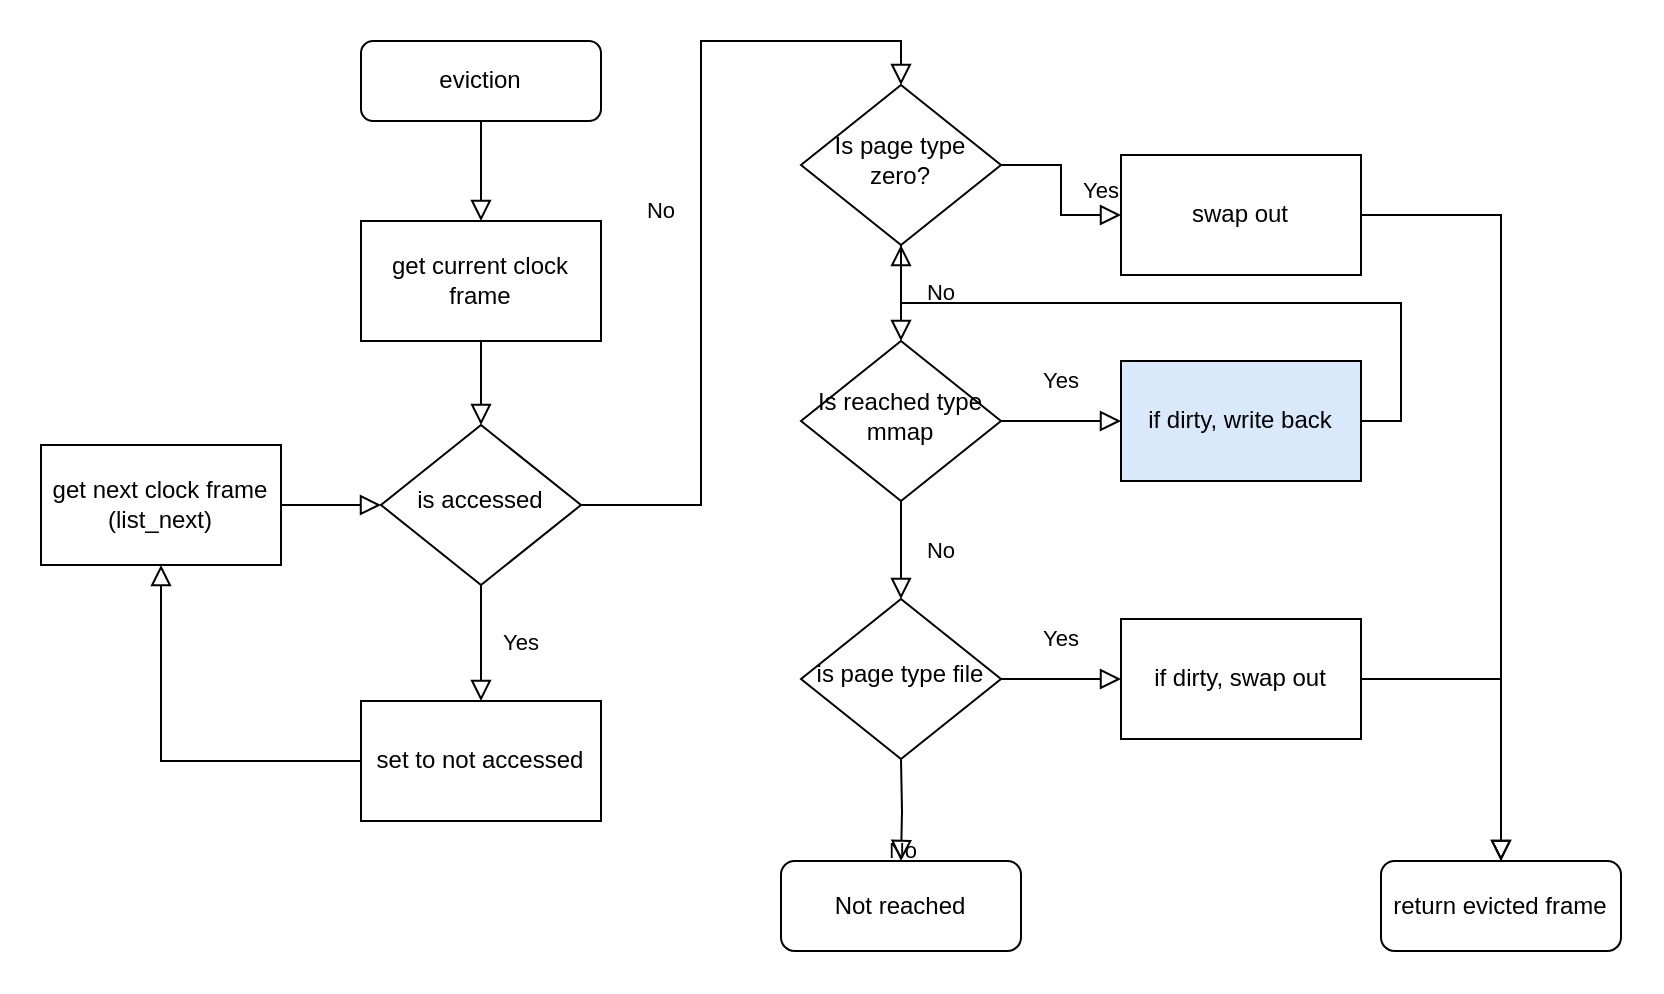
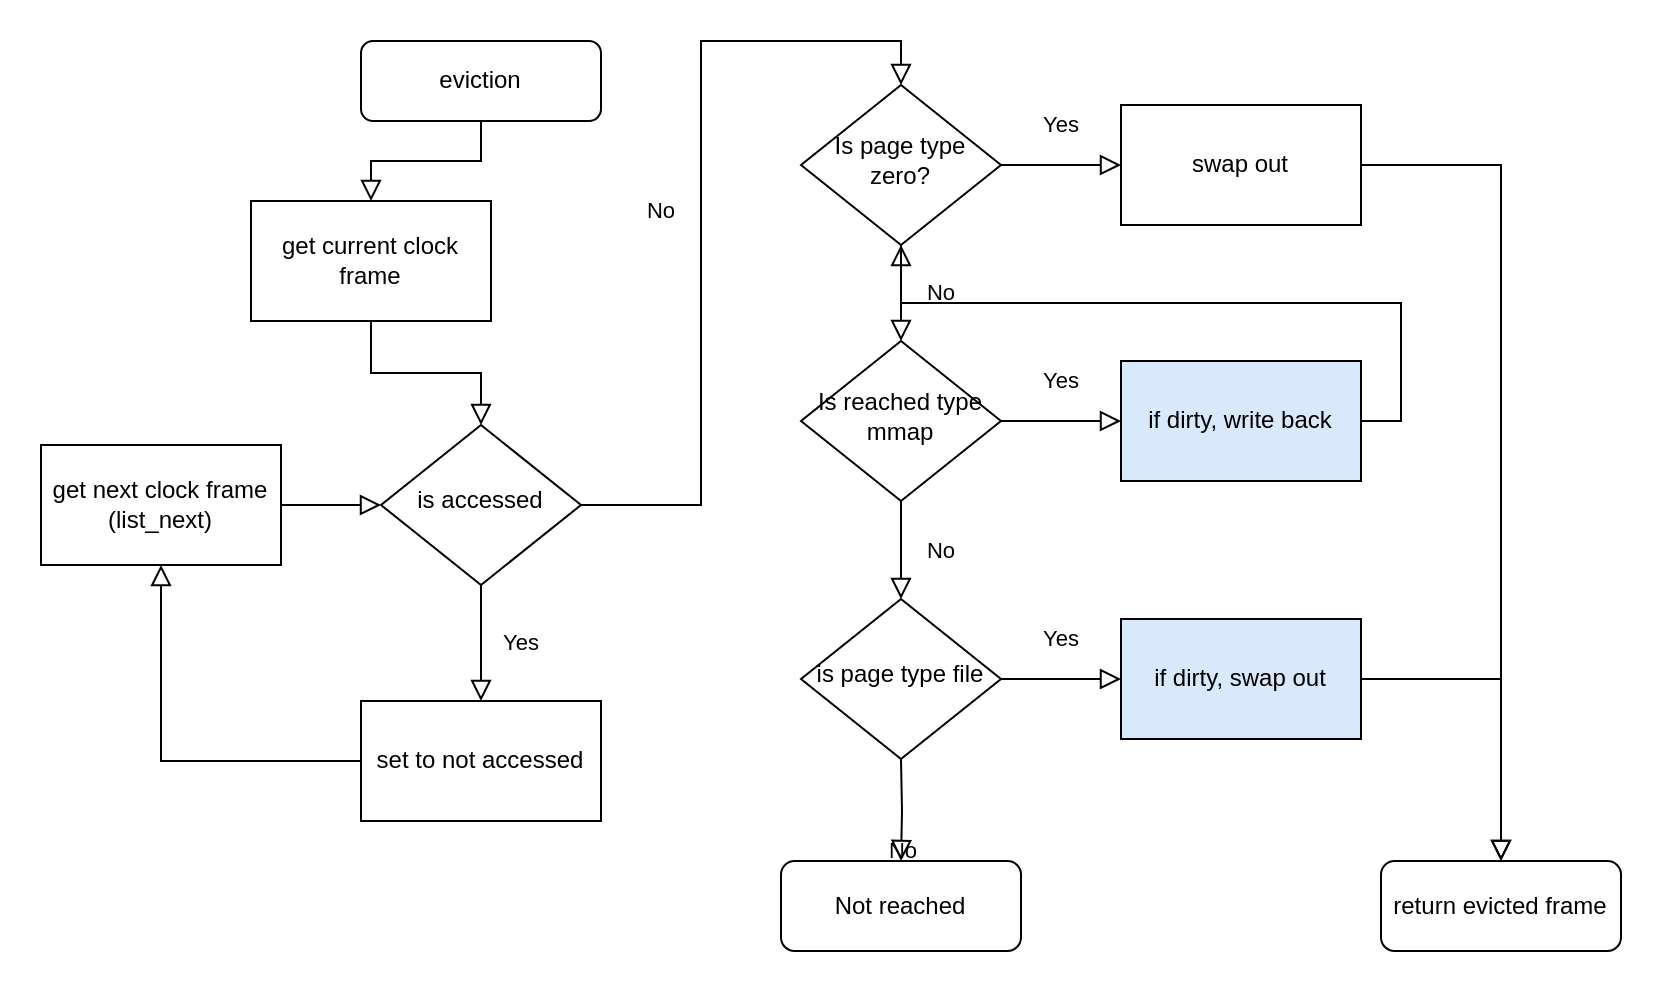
(1241, 215) -> (1241, 165)
(481, 281) -> (371, 261)
(1241, 679) -> (1241, 679)
